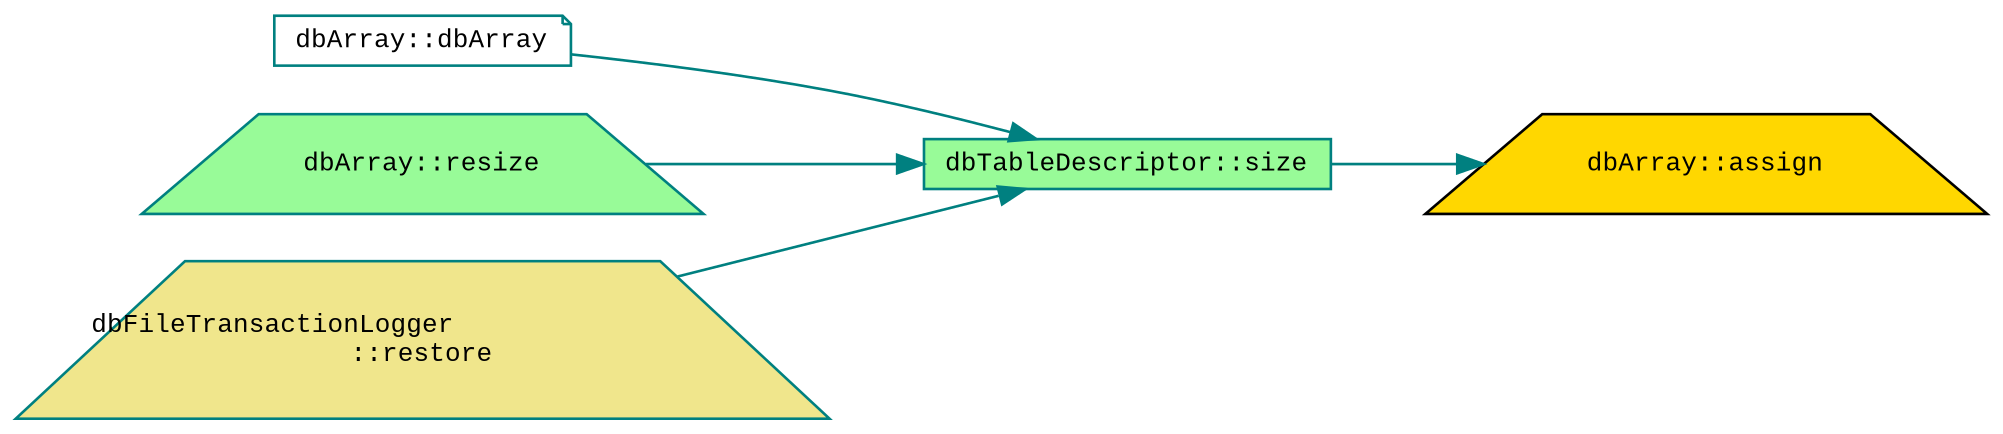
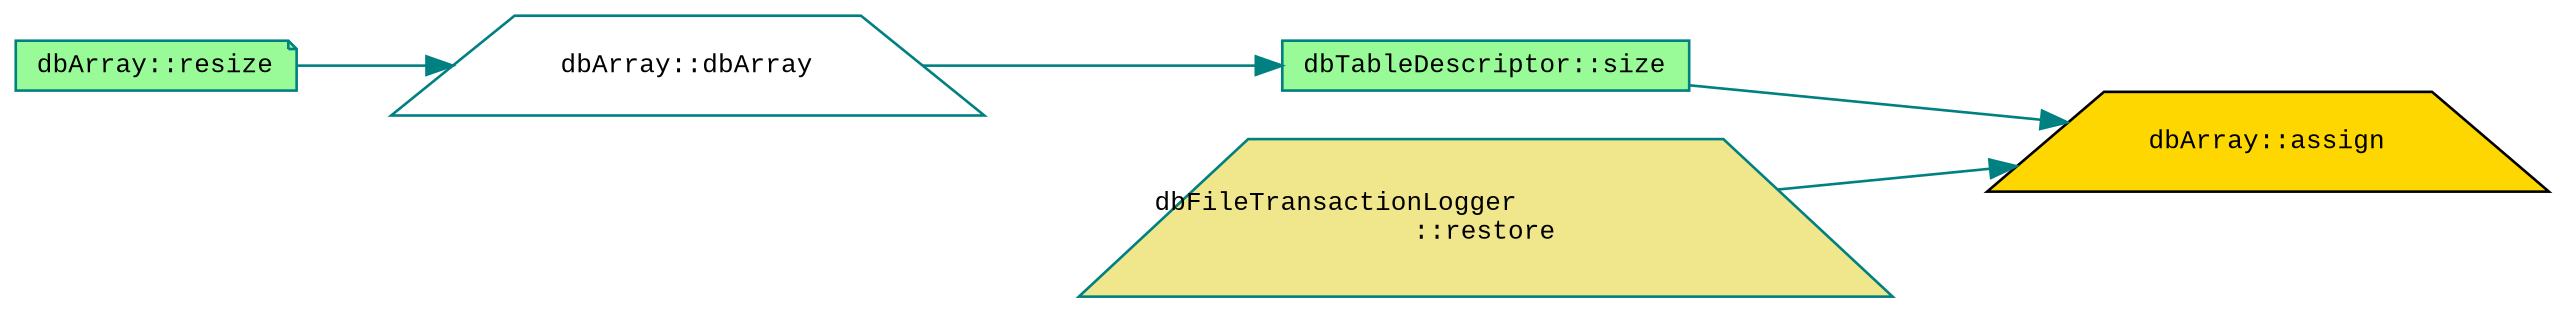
(423, 41) -> (688, 66)
(423, 164) -> (156, 66)
(771, 164) -> (362, 66)
(838, 236) -> (1884, 179)
